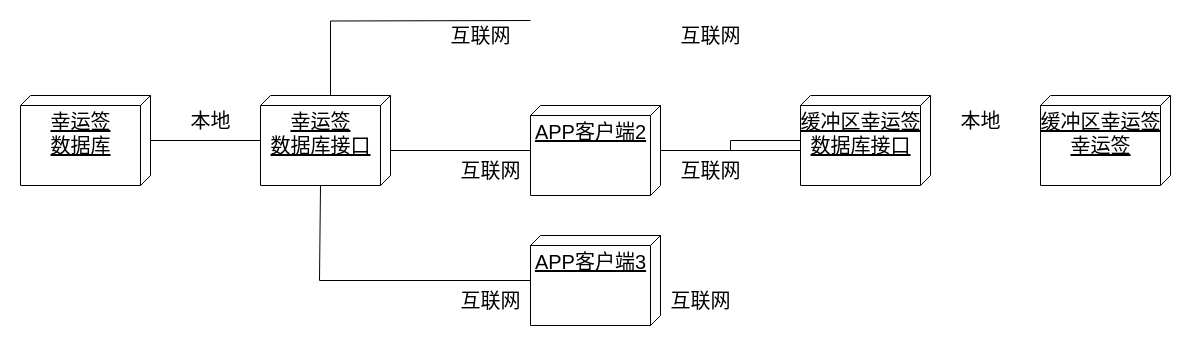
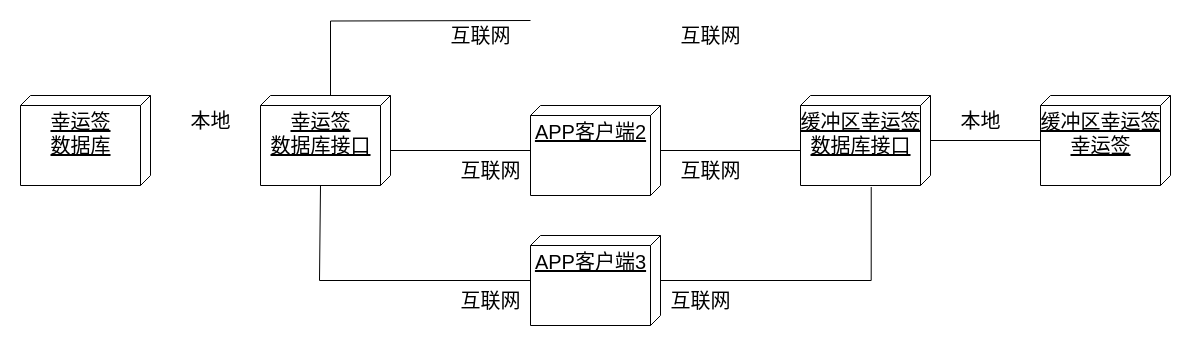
(206, 141) -> none
(762, 141) -> (986, 141)
none -> (812, 281)
